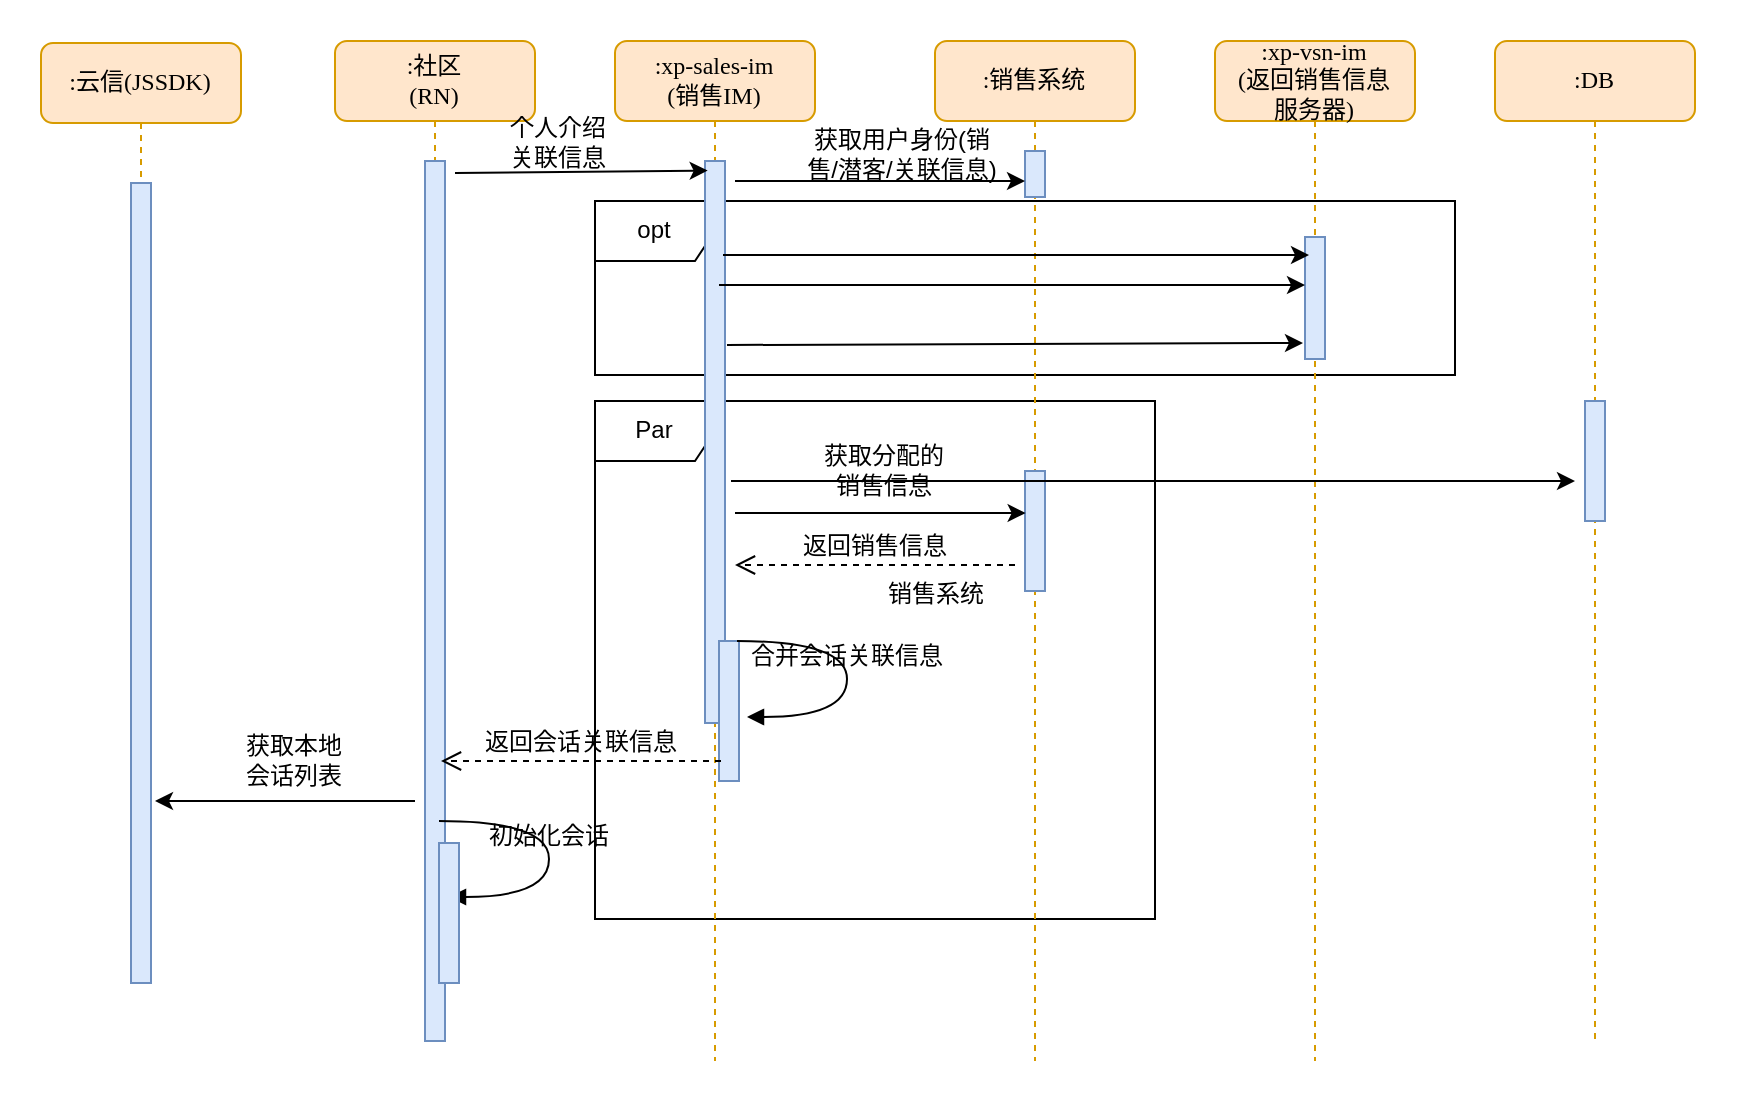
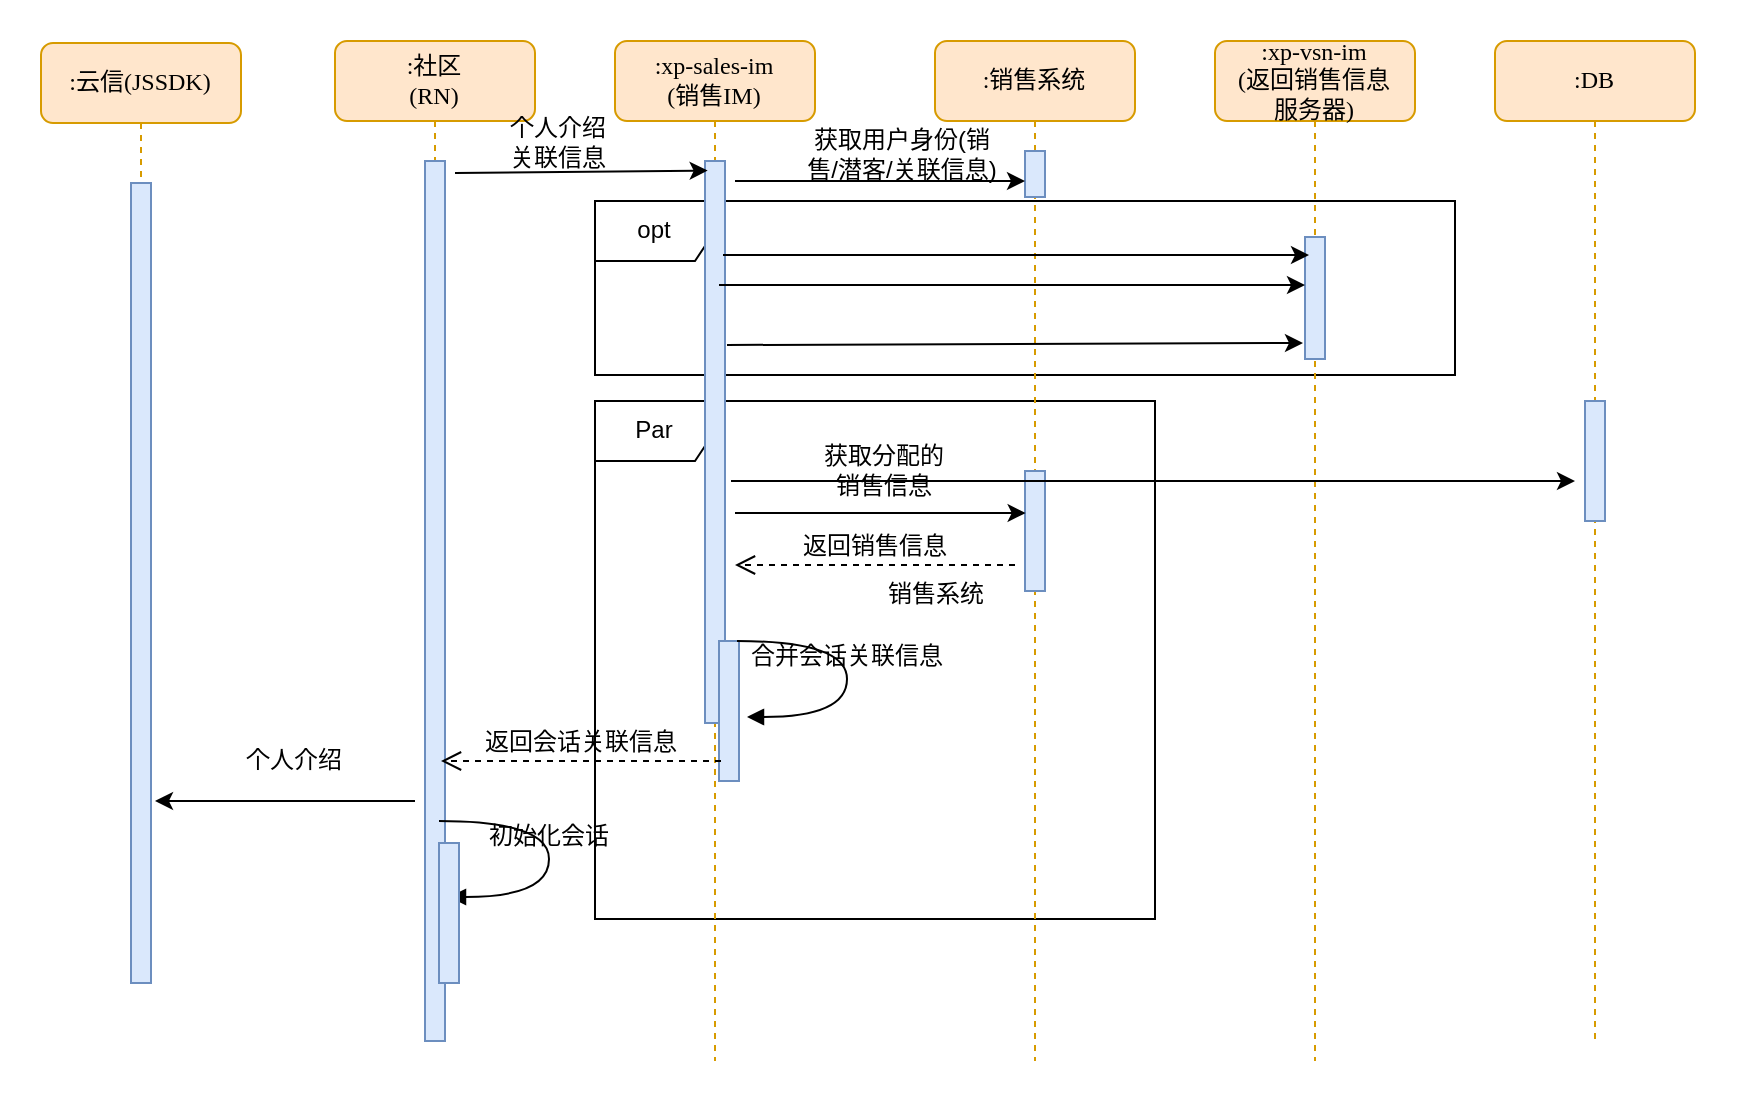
(295, 761) -> (295, 761)
